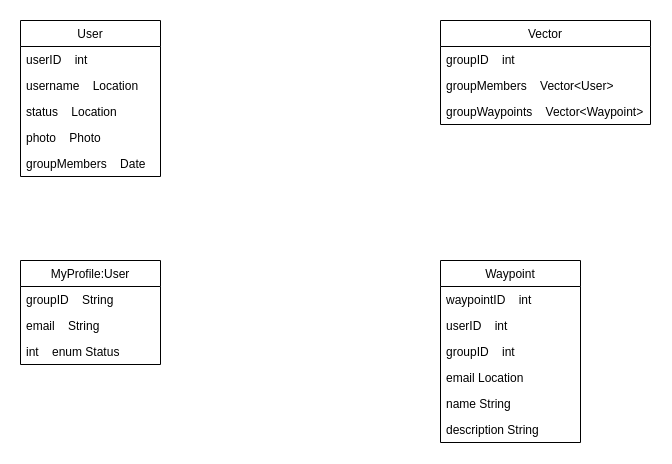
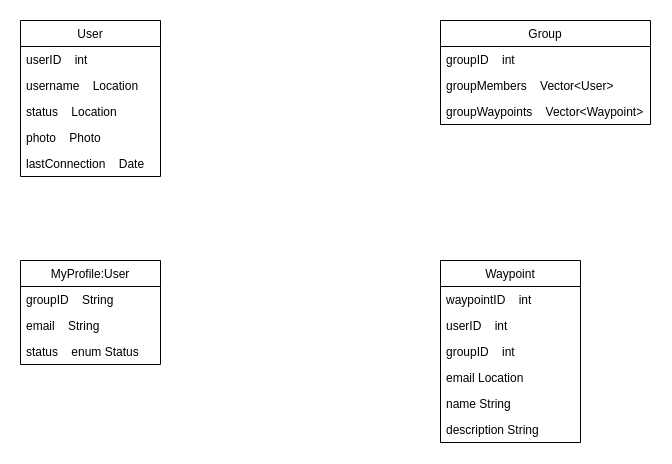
(545, 34) -> (545, 34)
(93, 164) -> (97, 164)
(83, 352) -> (95, 352)
